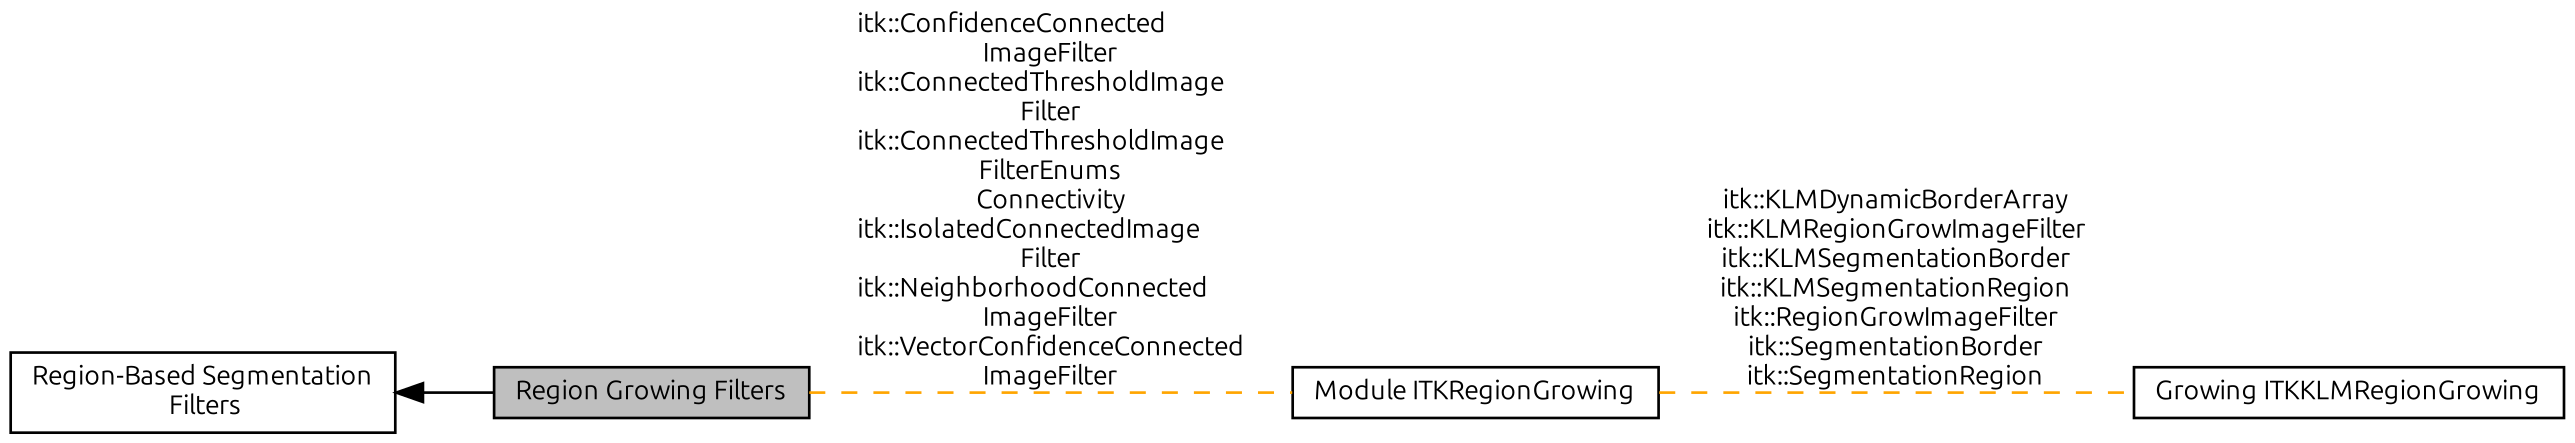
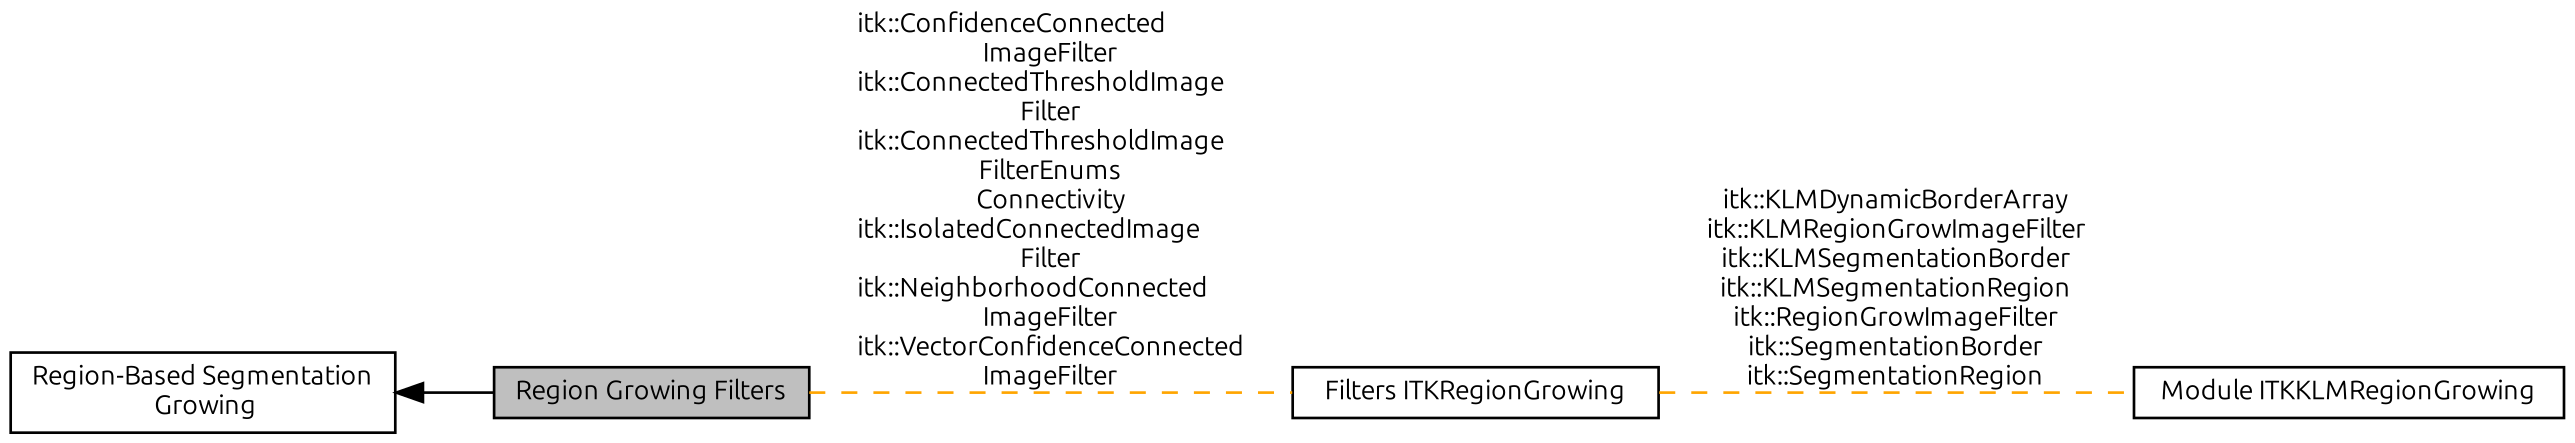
(203, 393) -> (203, 393)
(1476, 393) -> (1476, 393)
(2349, 393) -> (2349, 393)
